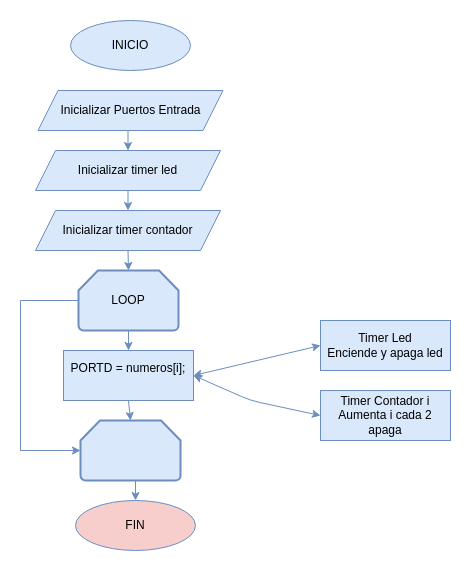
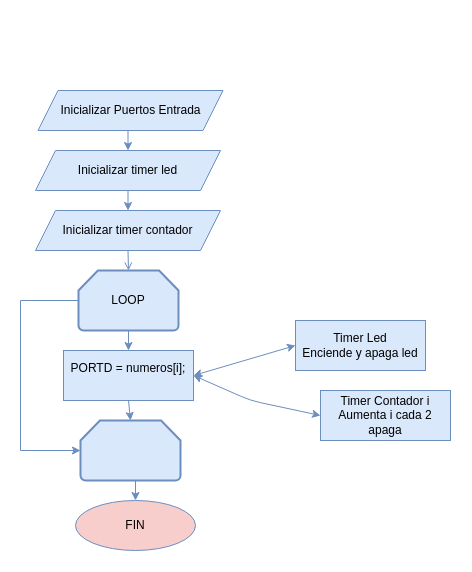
(131, 46) -> none
(128, 262) -> (128, 263)
(386, 346) -> (361, 346)
